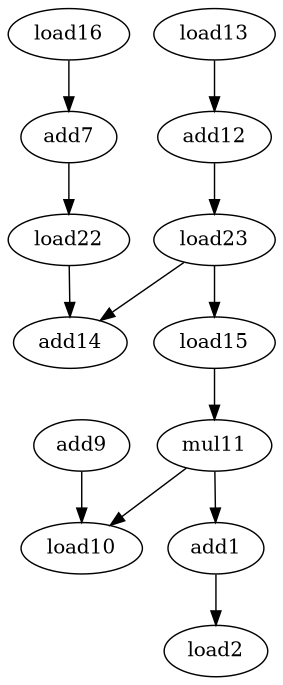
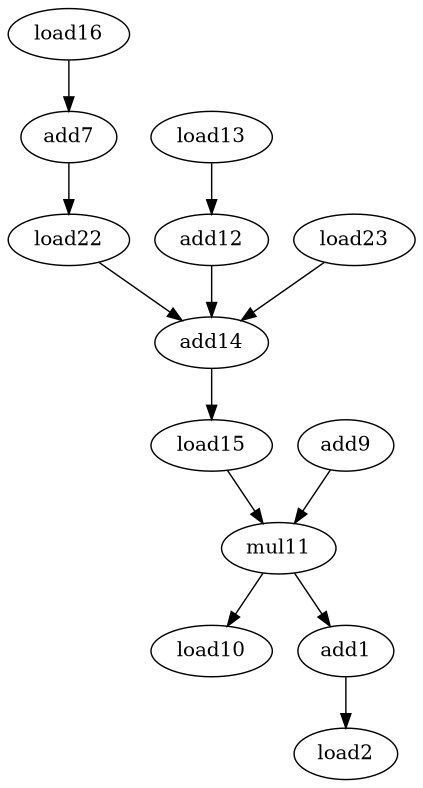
(215, 181) -> (212, 284)
(215, 284) -> (212, 387)
(82, 490) -> (317, 491)
